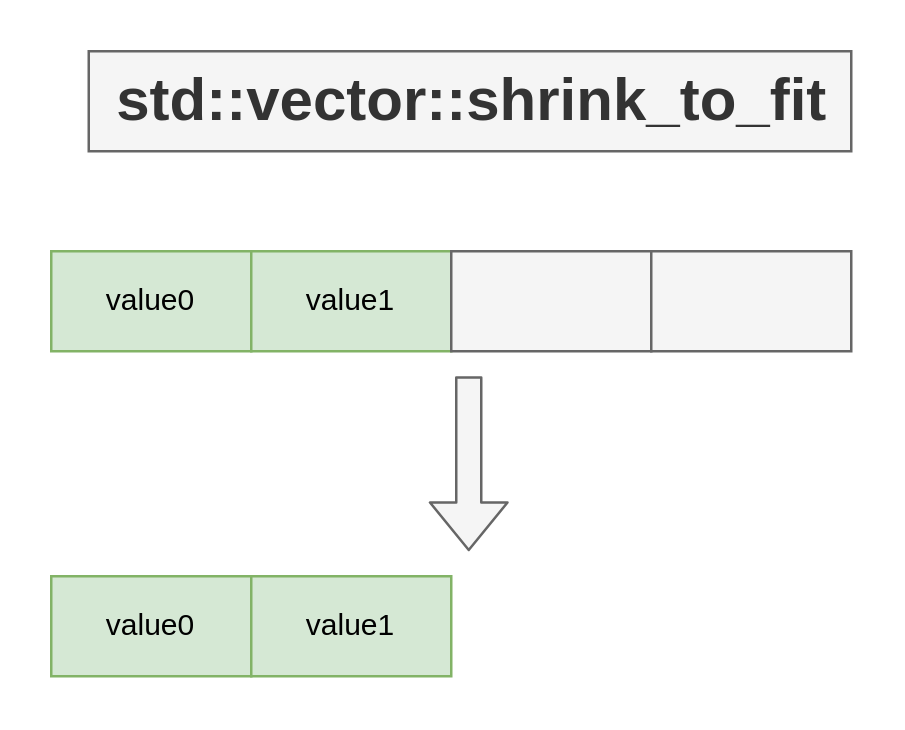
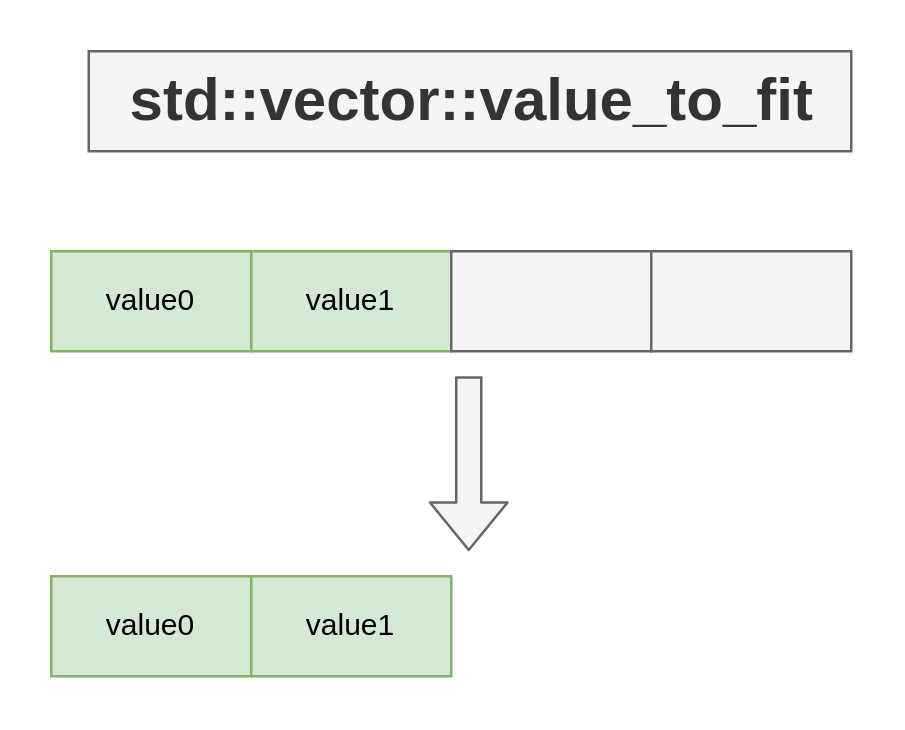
(473, 101) -> (473, 101)
